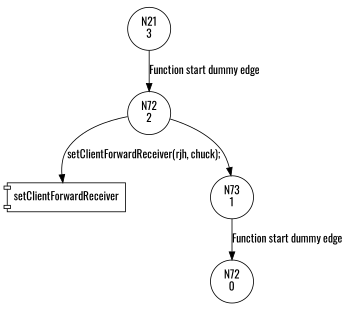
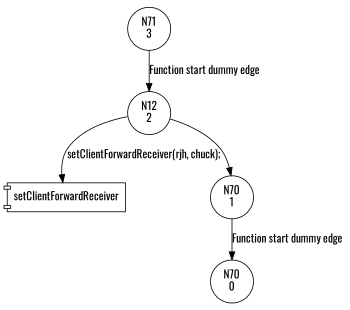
(149, 29) -> (149, 29)
(149, 113) -> (149, 113)
(232, 197) -> (232, 197)
(232, 282) -> (232, 282)
